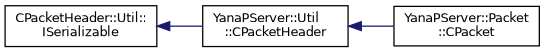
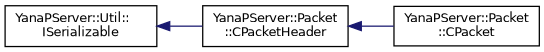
(81, 26) -> (81, 26)
(275, 26) -> (275, 26)
